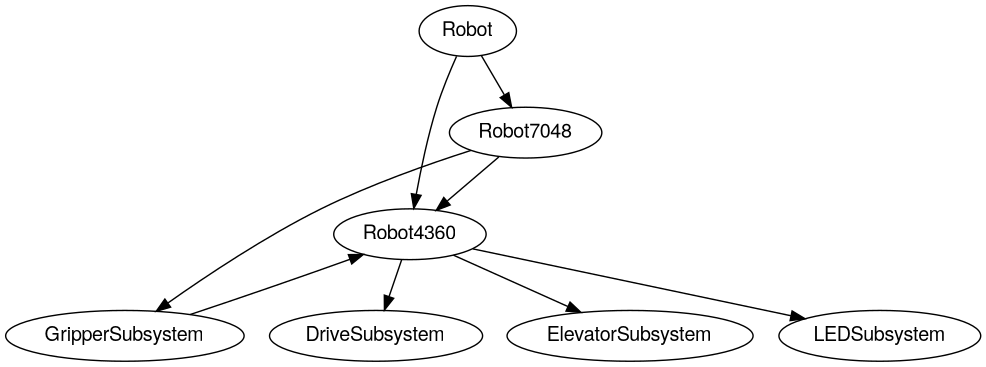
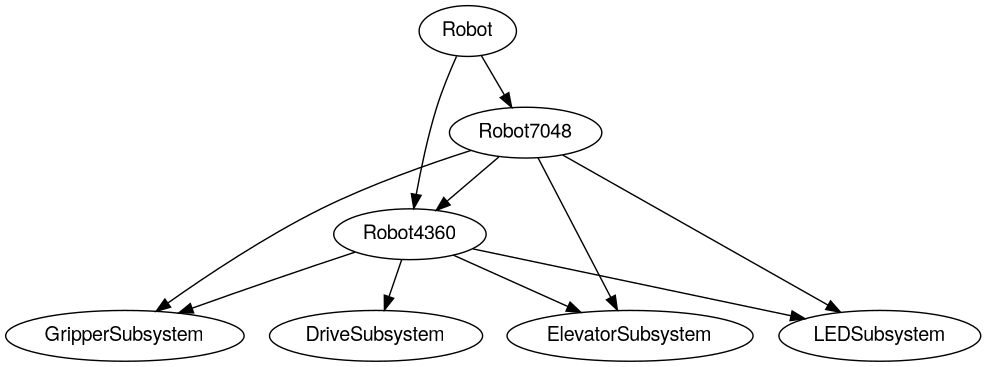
none -> (574, 228)
none -> (695, 230)
(270, 287) -> (273, 280)
